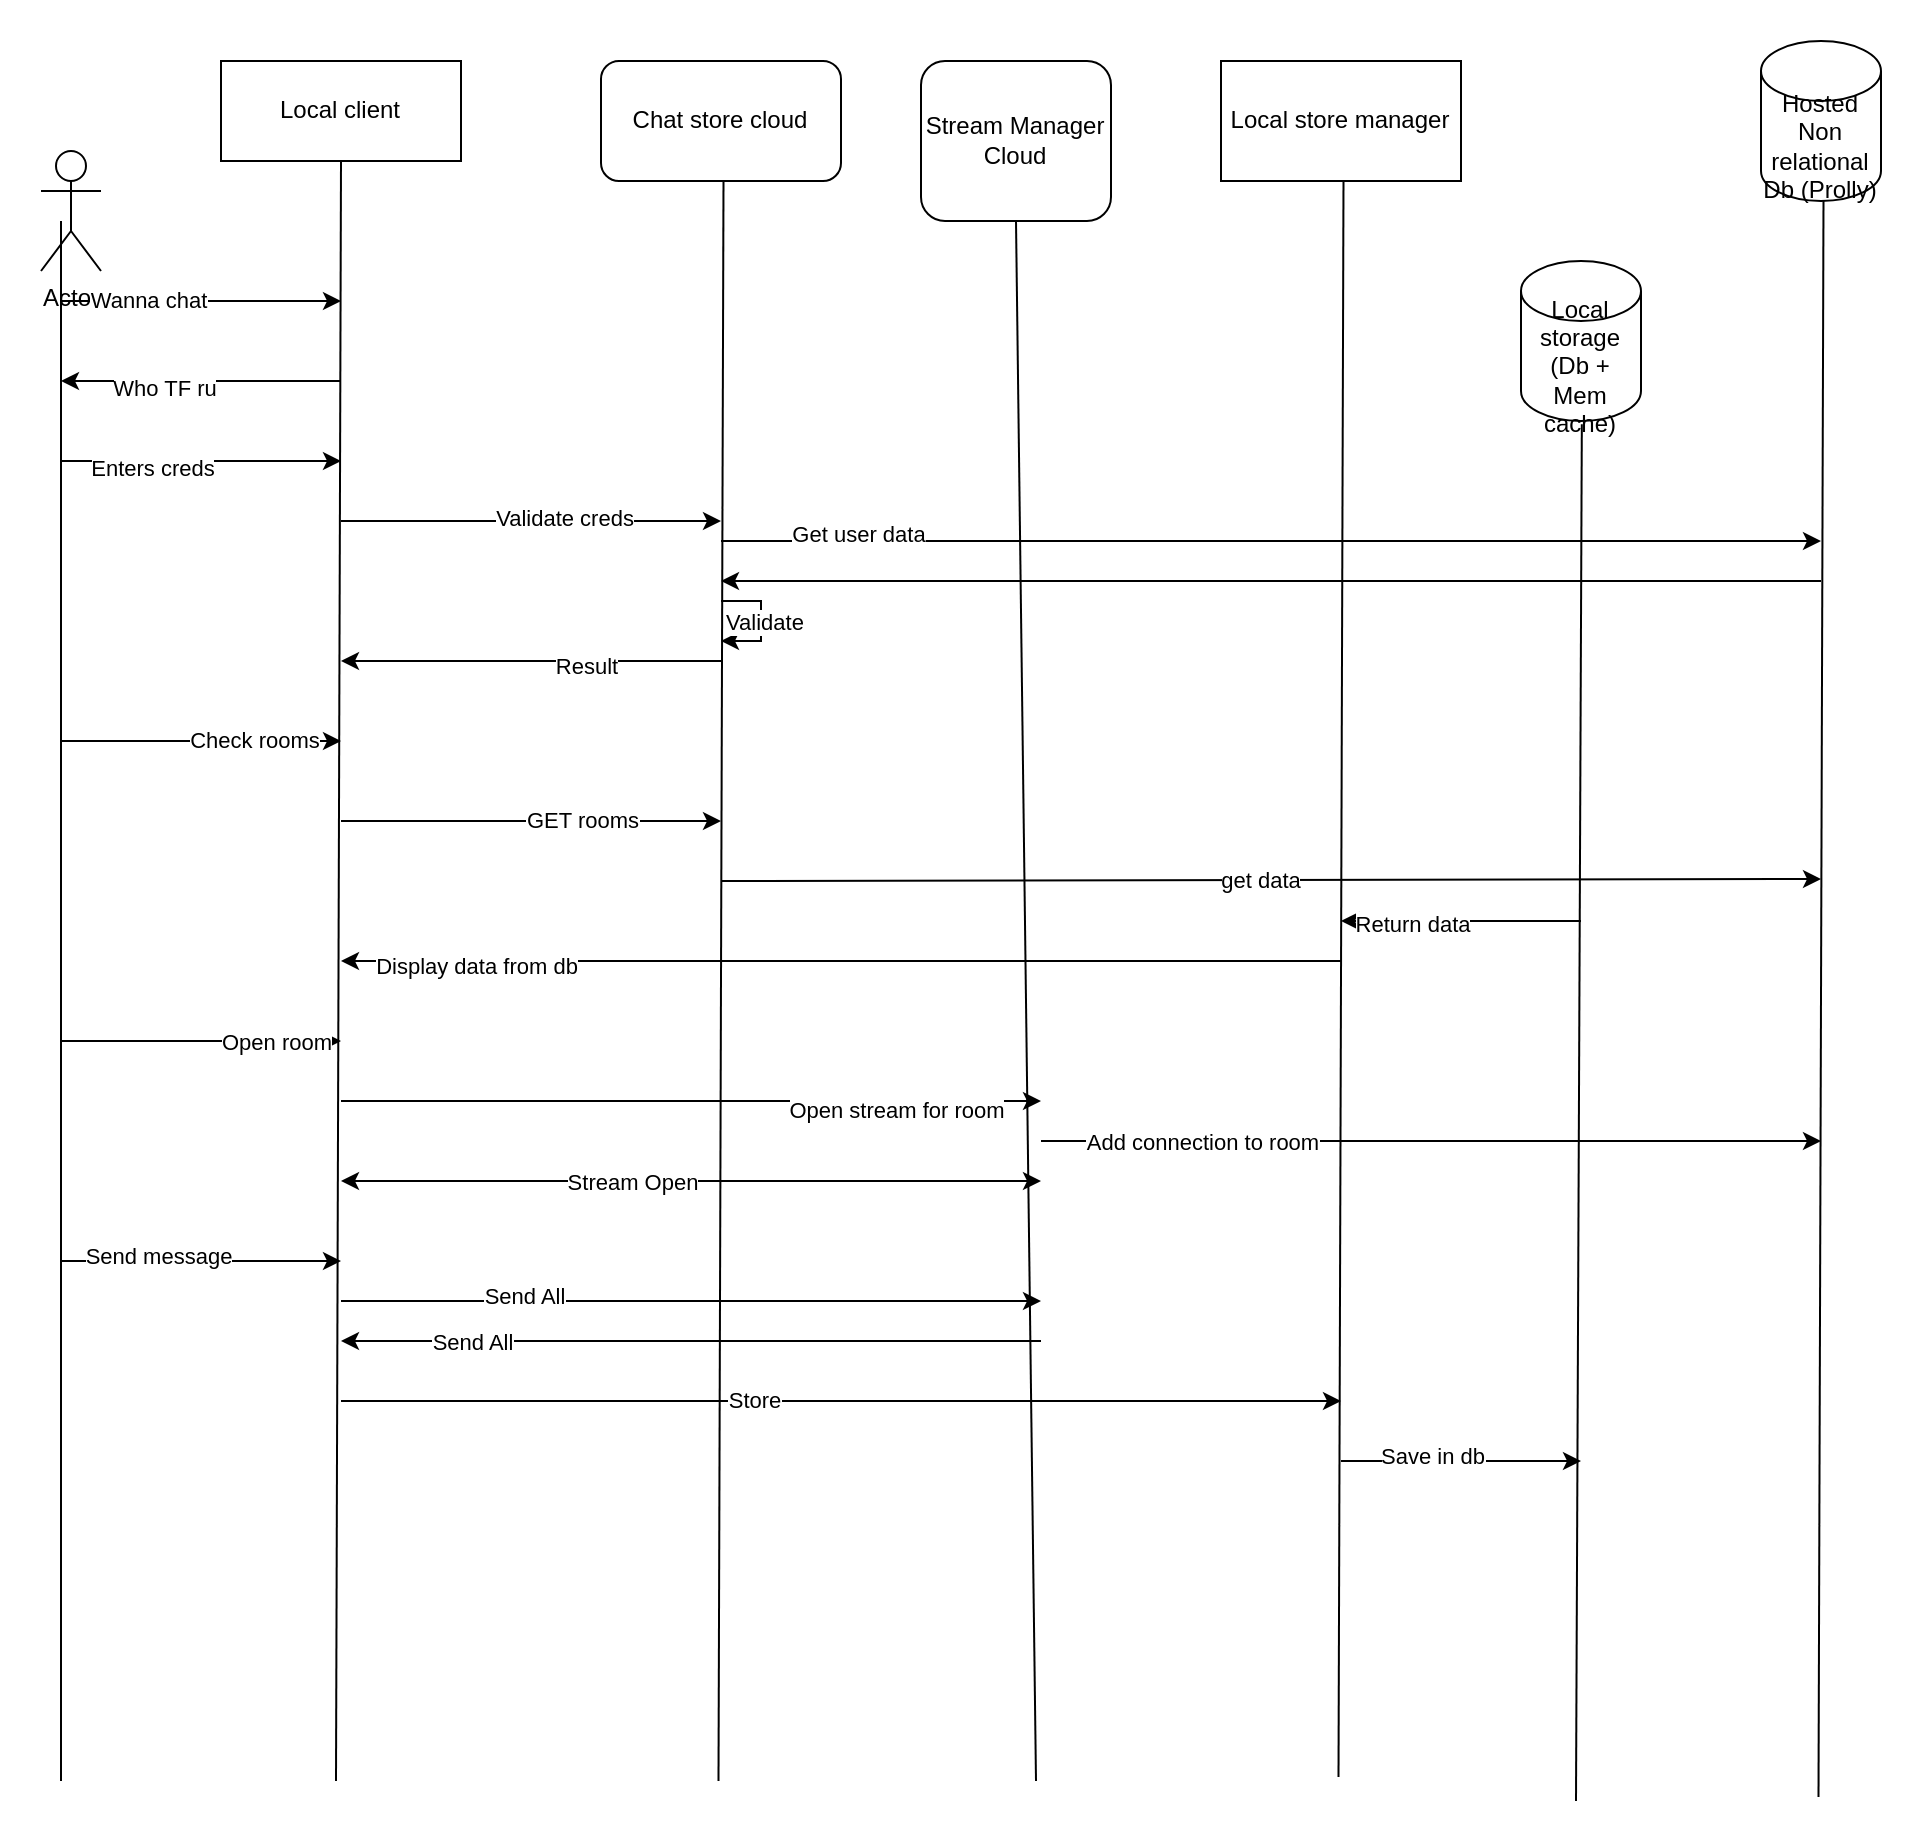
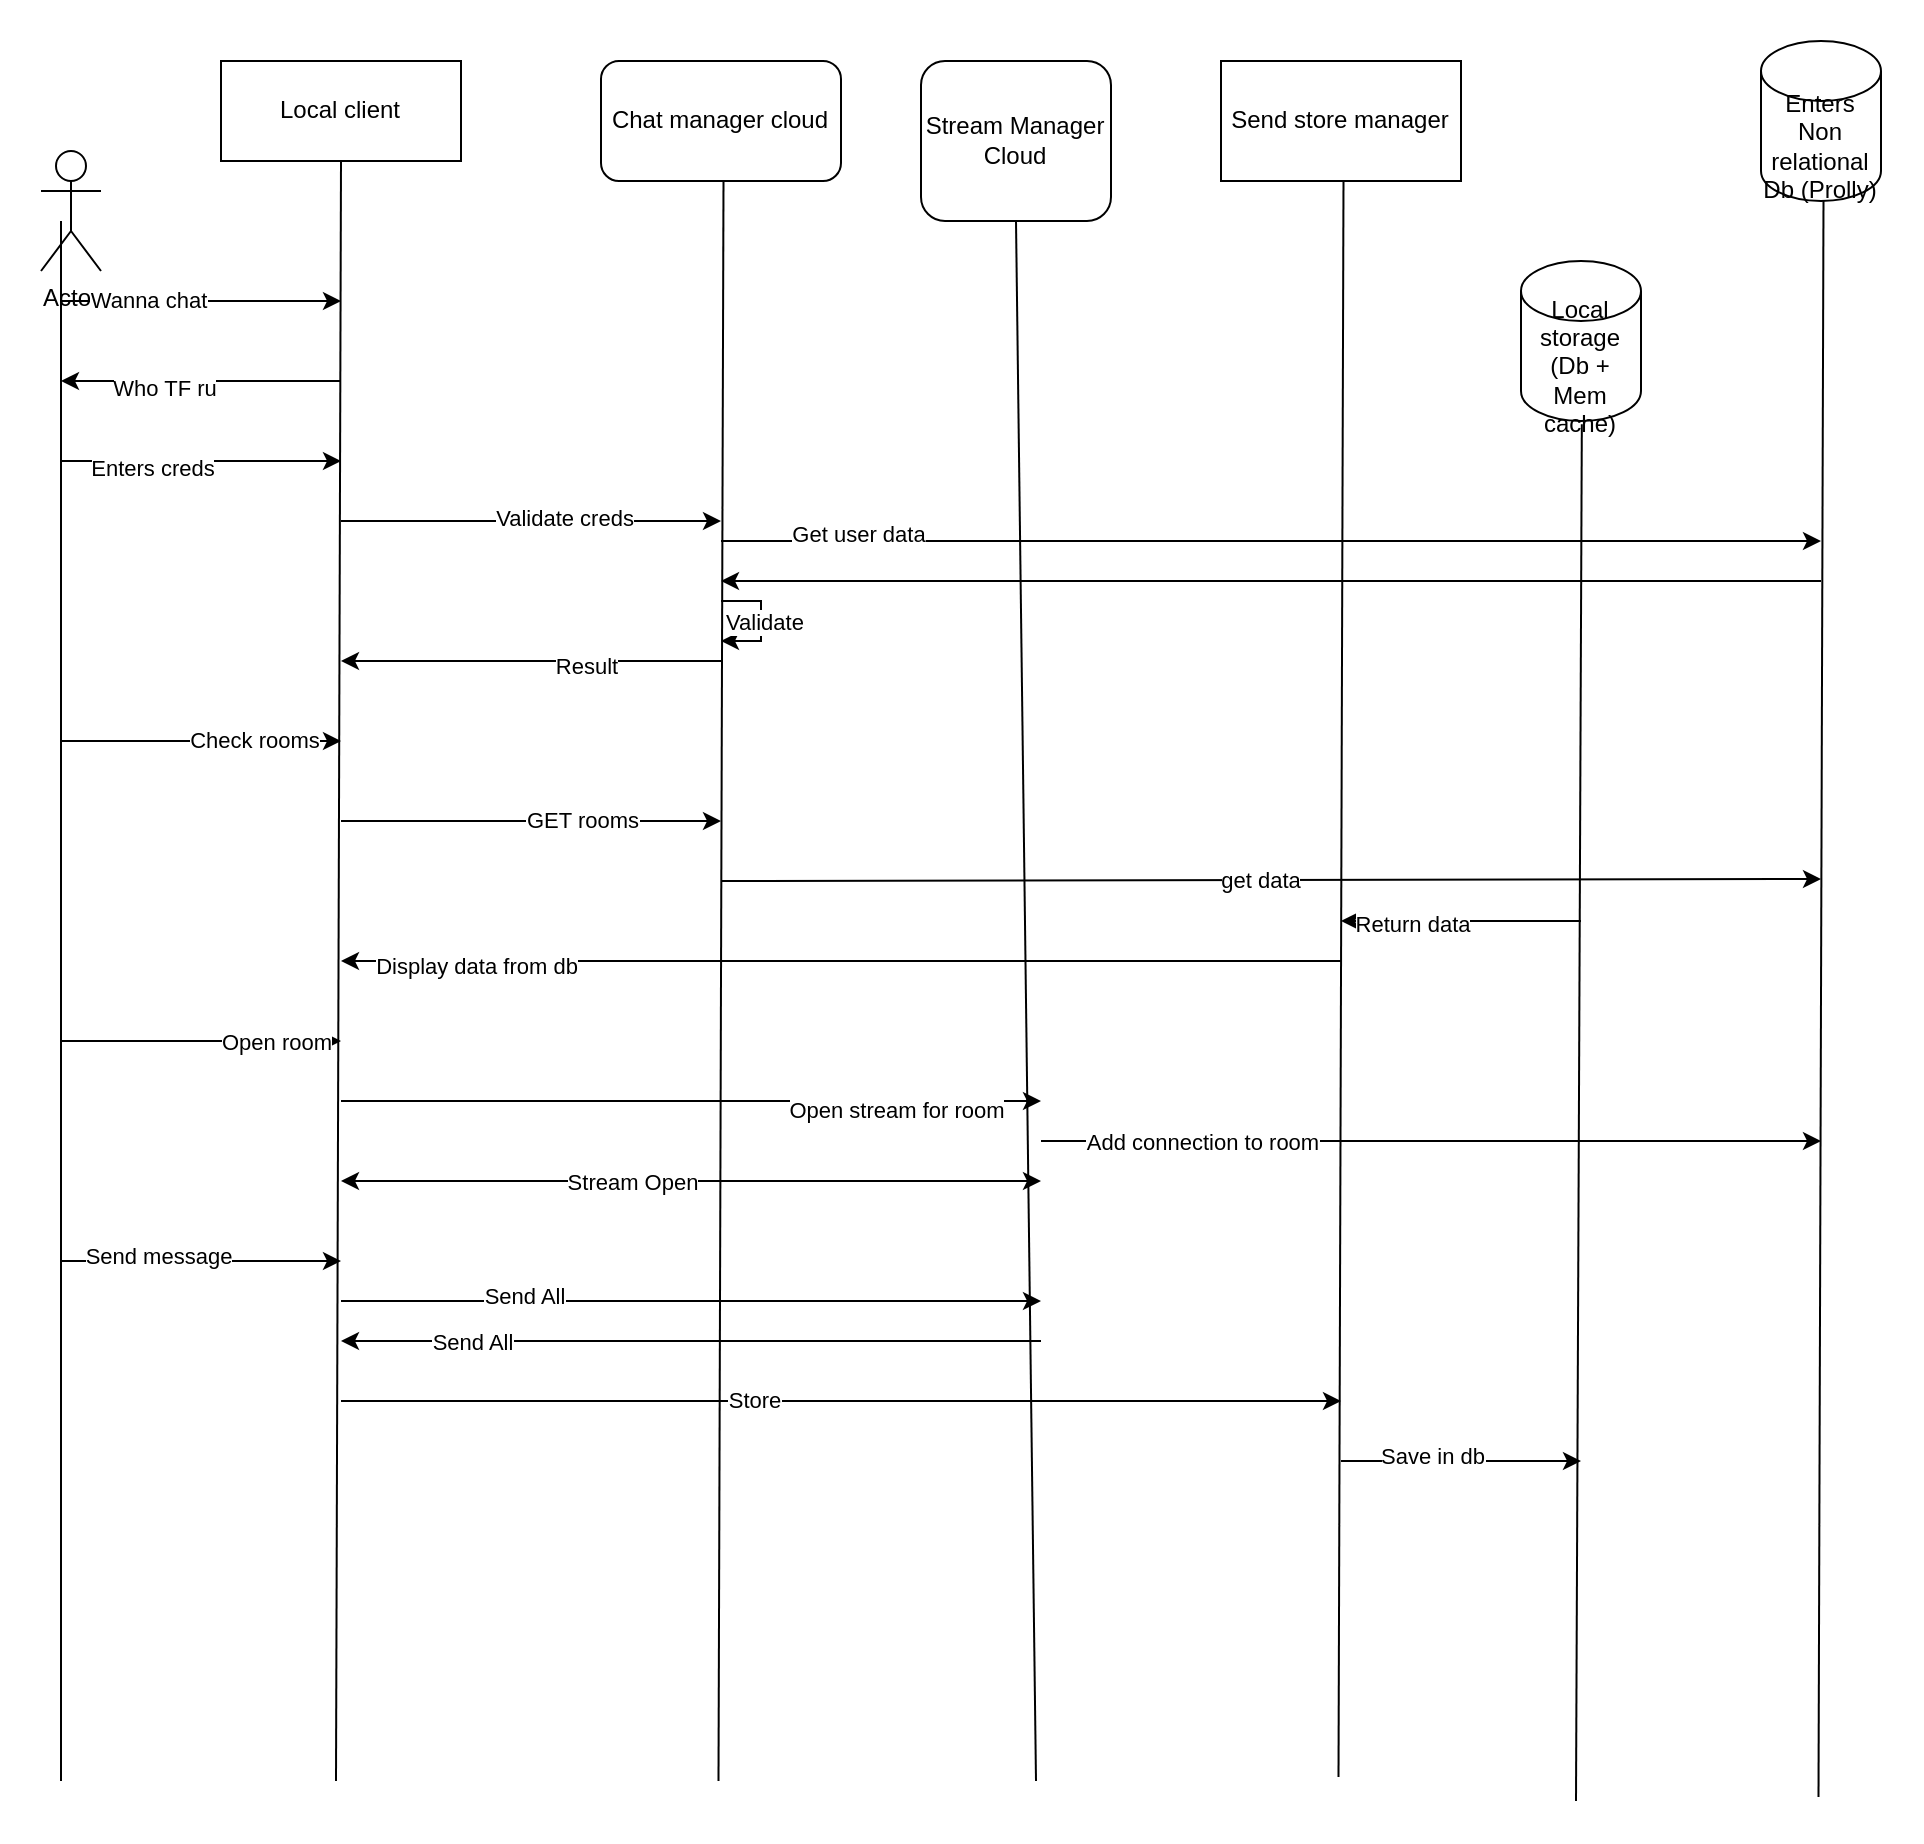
(721, 121) -> (721, 121)
(1341, 121) -> (1341, 121)
(1821, 147) -> (1821, 147)
